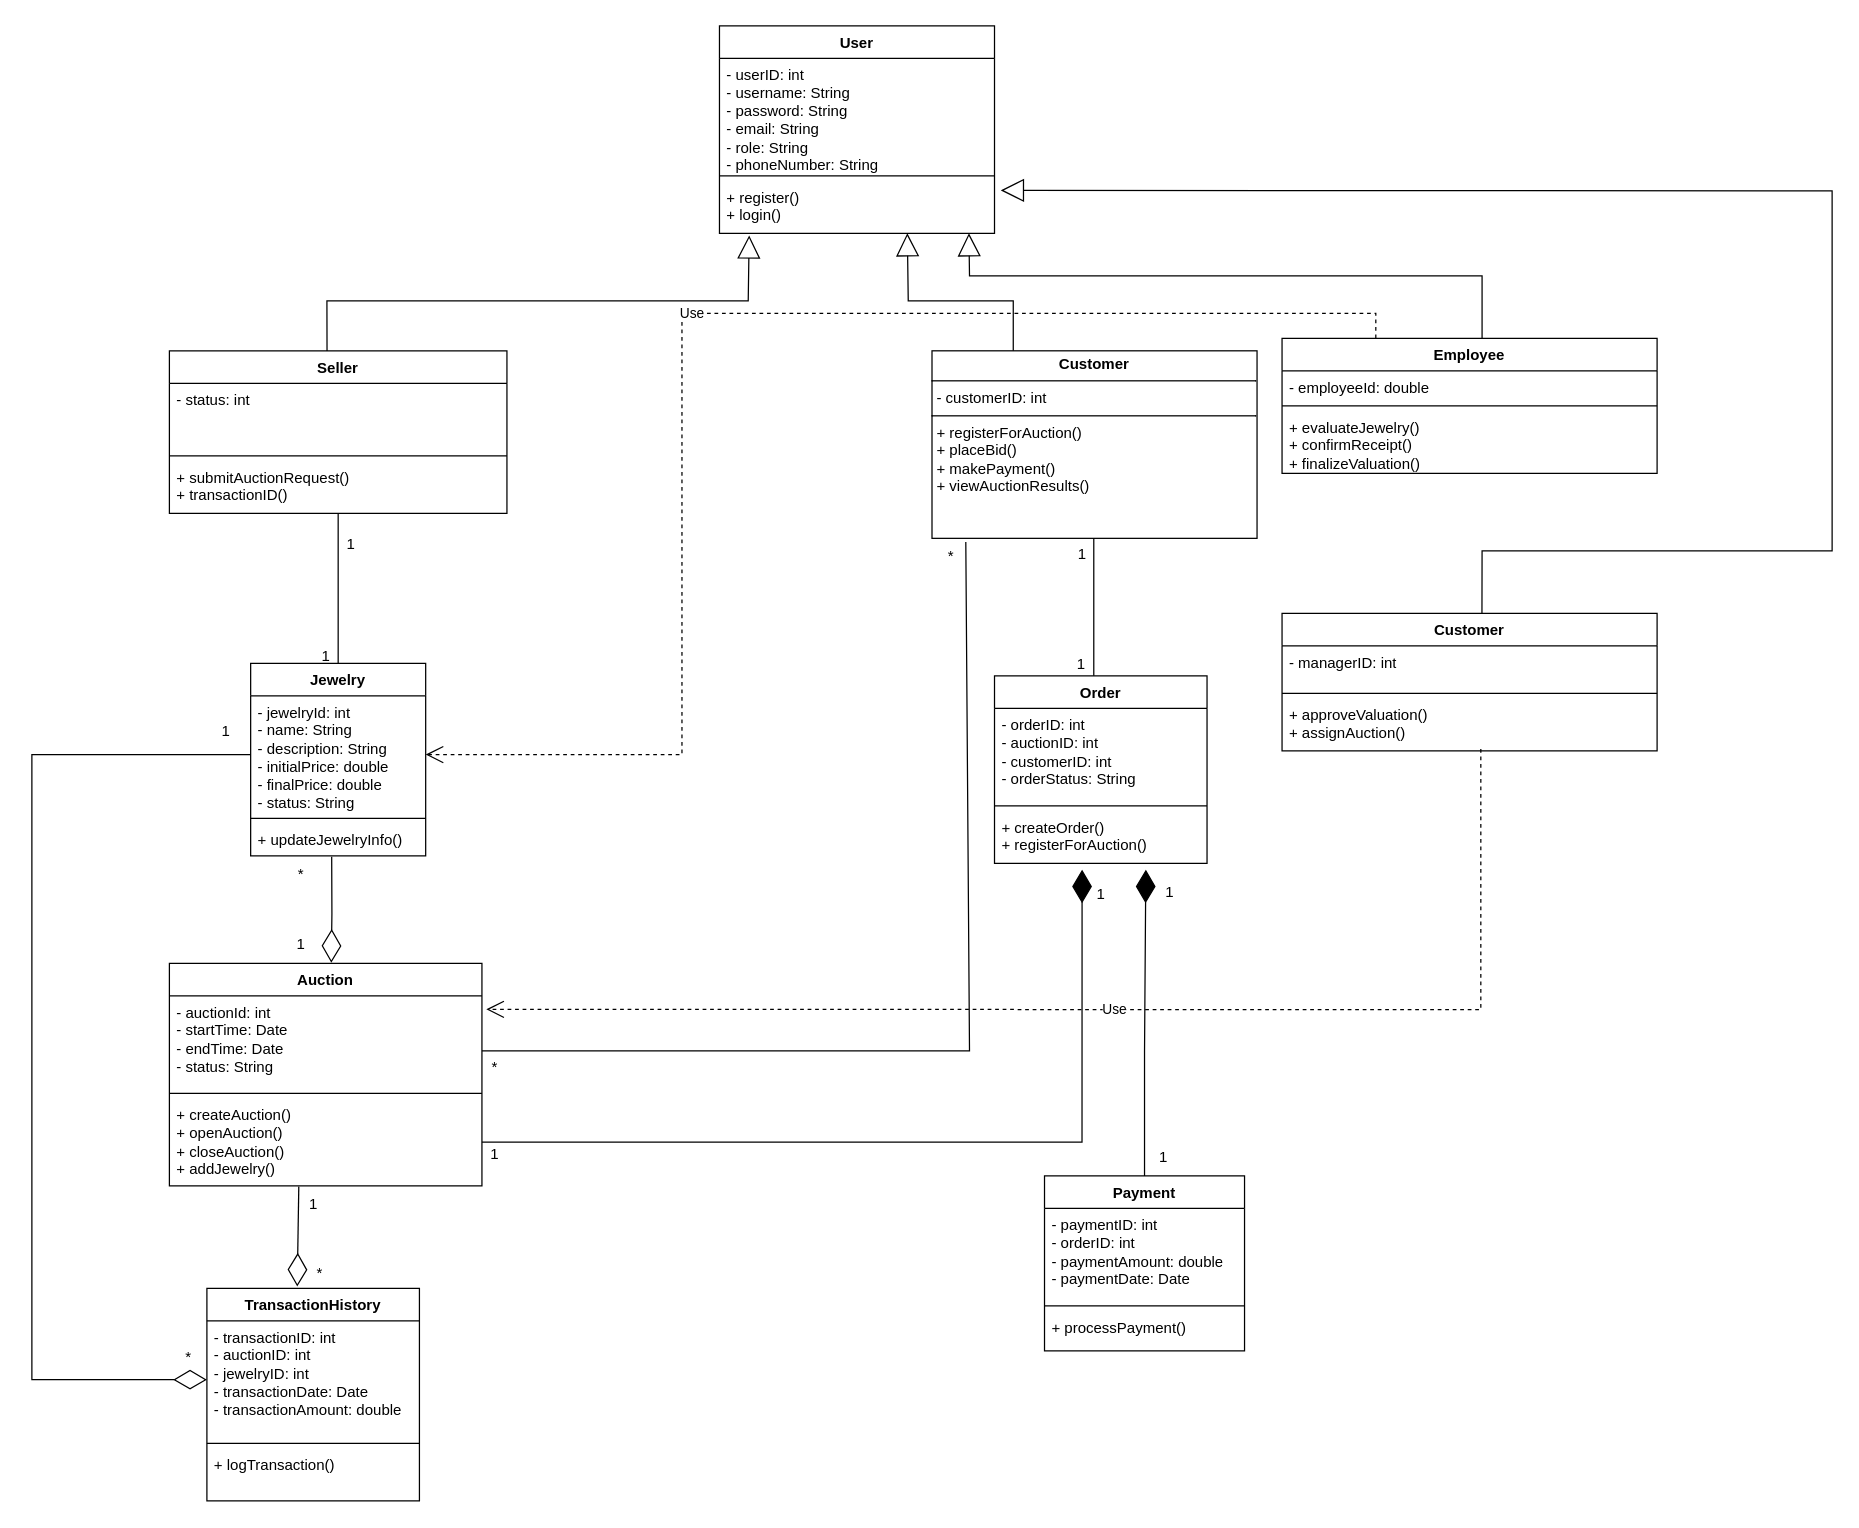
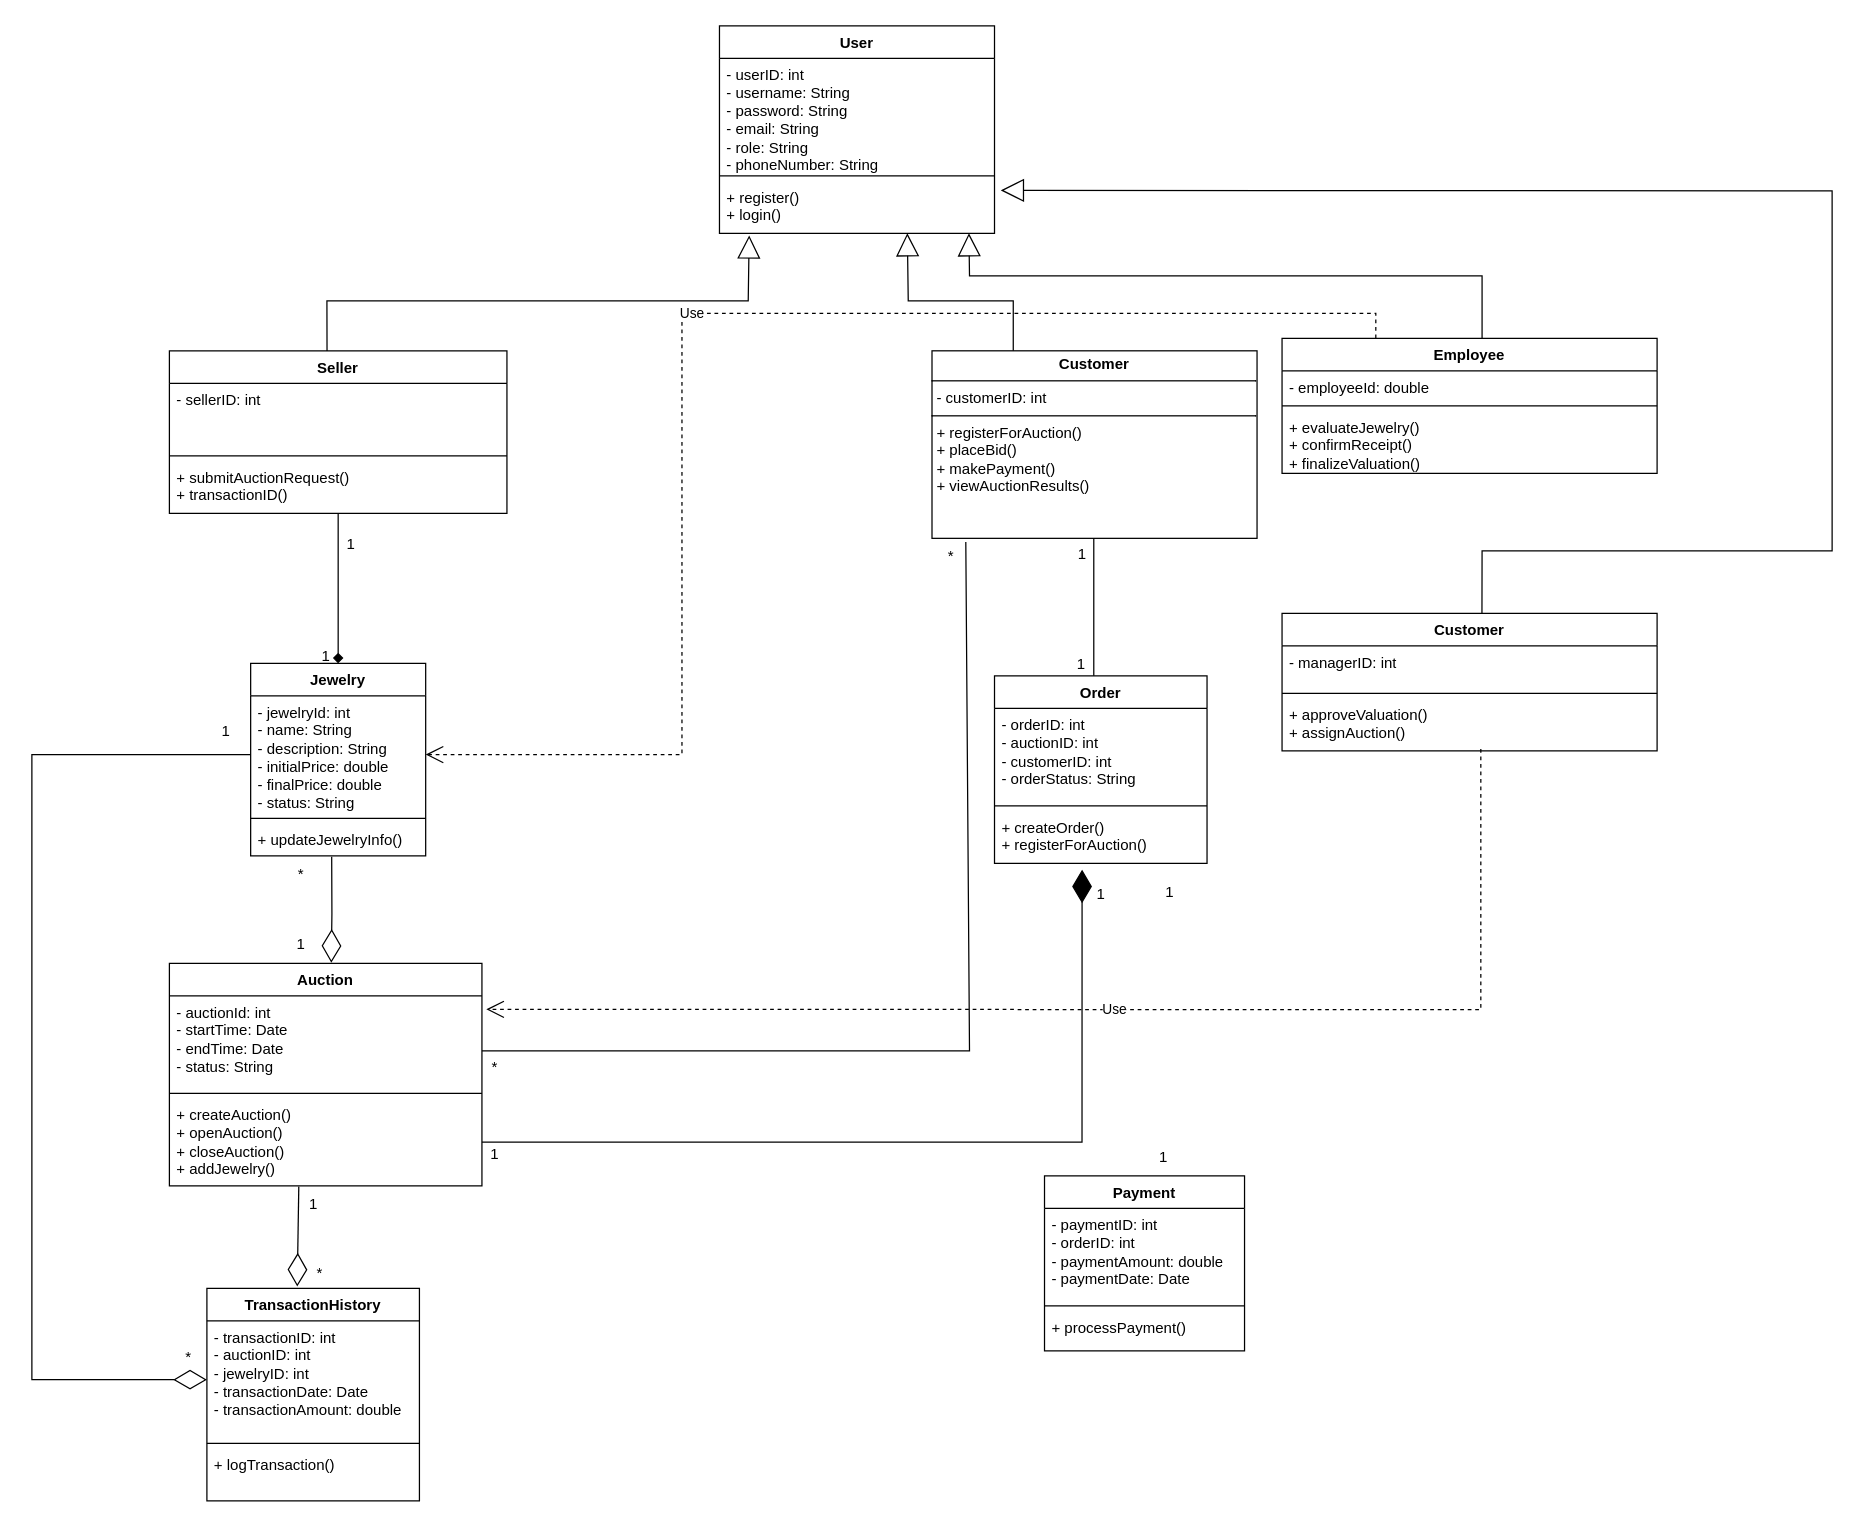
(224, 401) -> (228, 401)
(338, 657) -> (338, 652)
(1144, 1040) -> none
